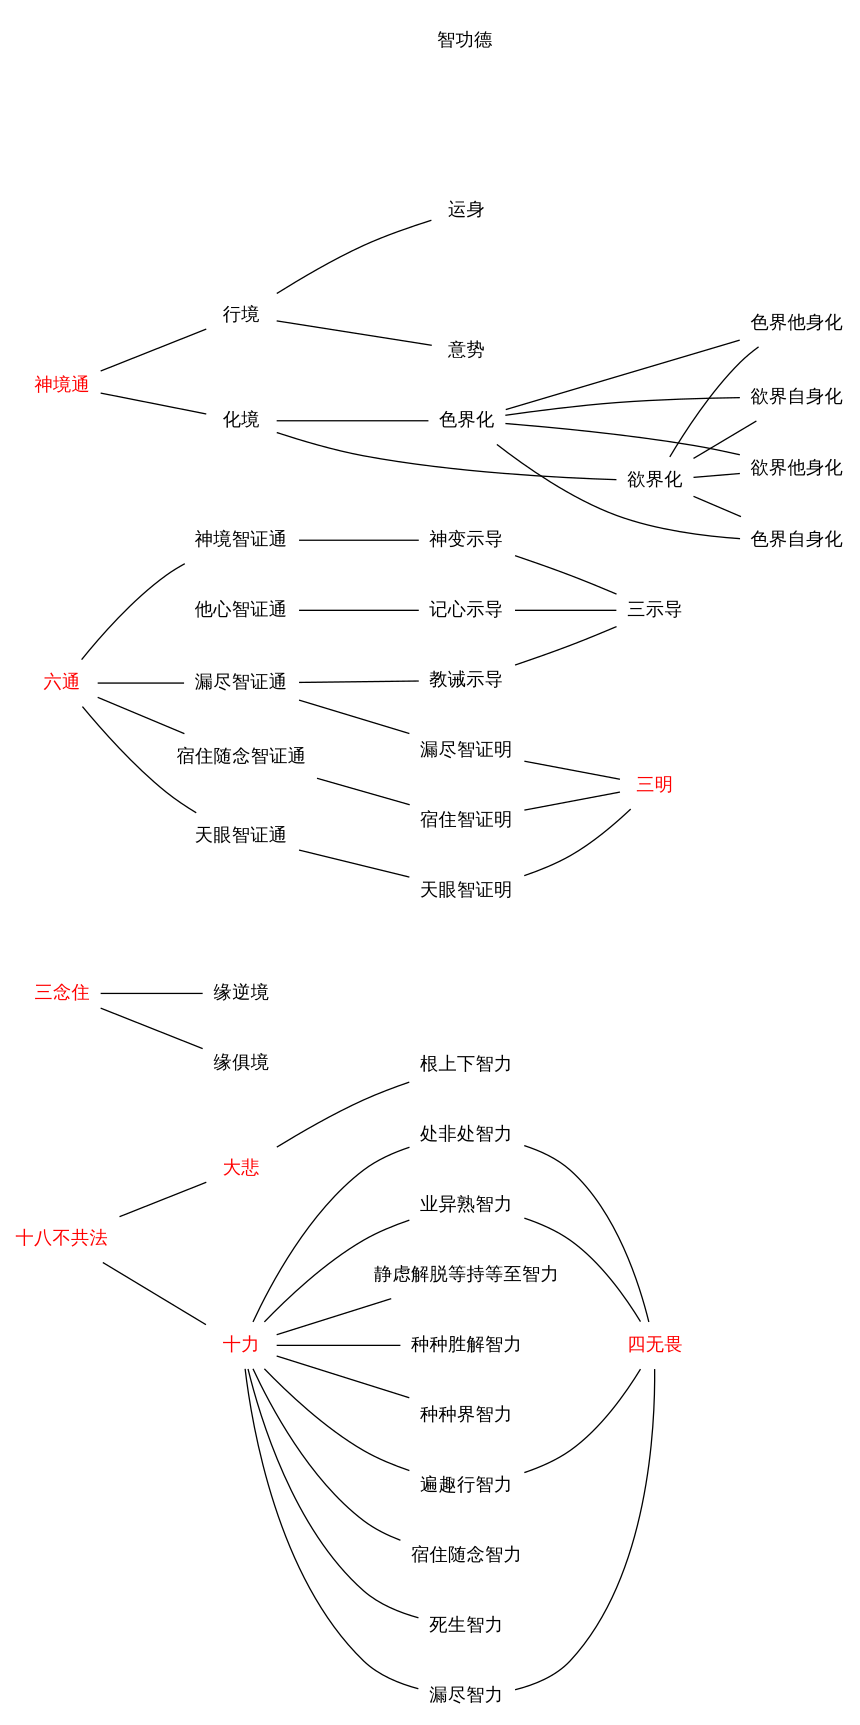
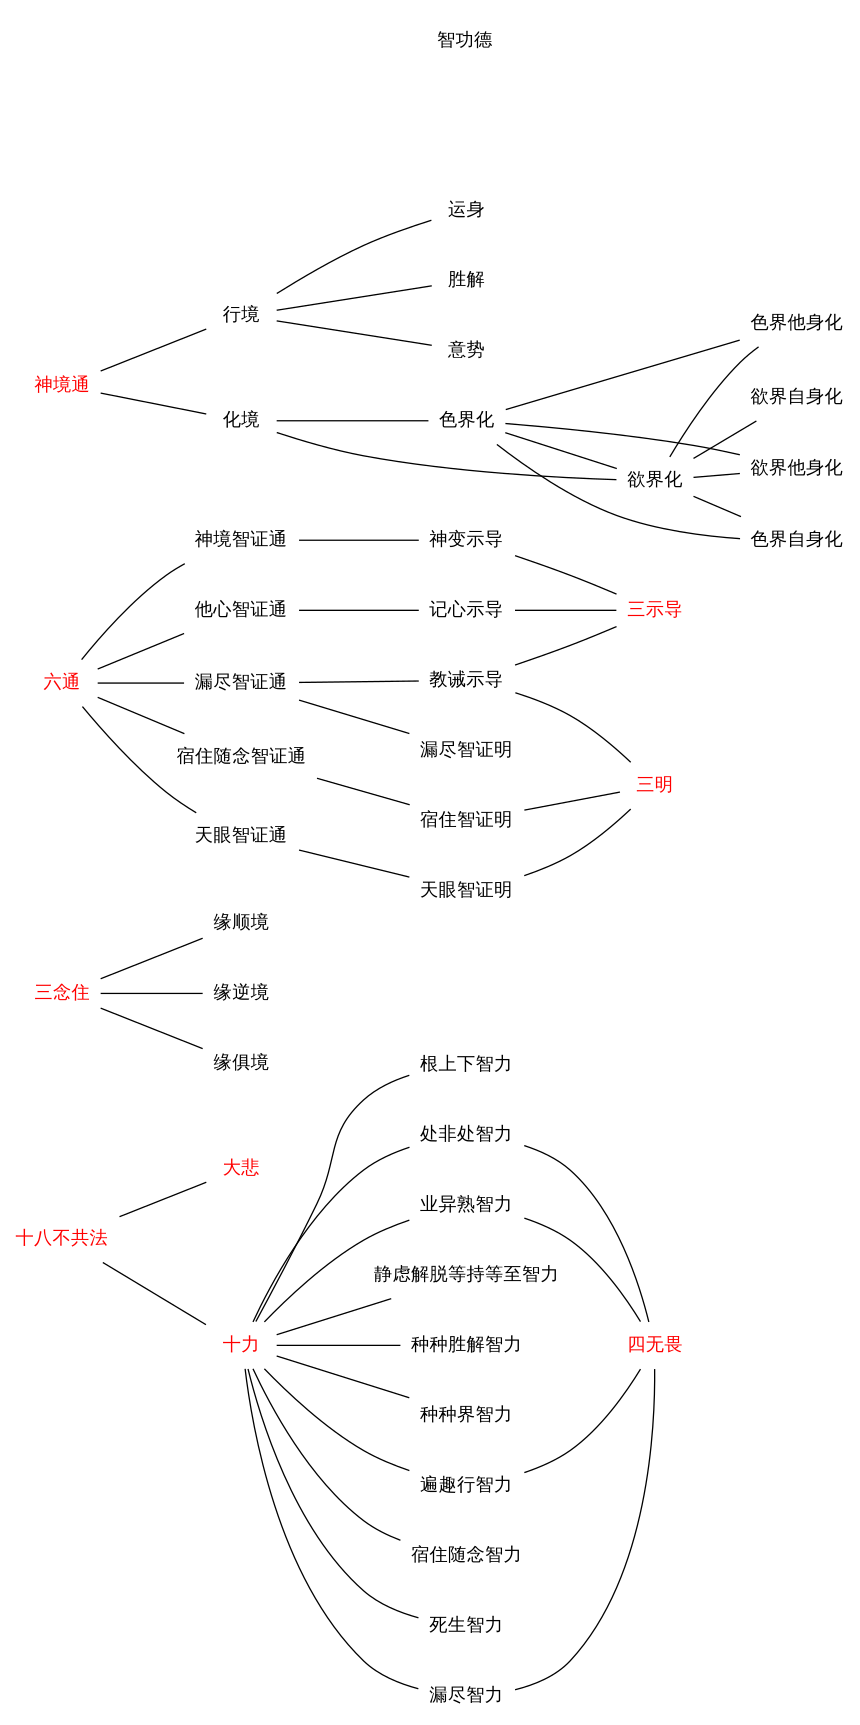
none -> (467, 280)
(622, 402) -> (561, 451)
(655, 610) -> (655, 610)
none -> (141, 651)
(572, 770) -> (578, 720)
none -> (242, 923)
(341, 1111) -> (324, 1187)
